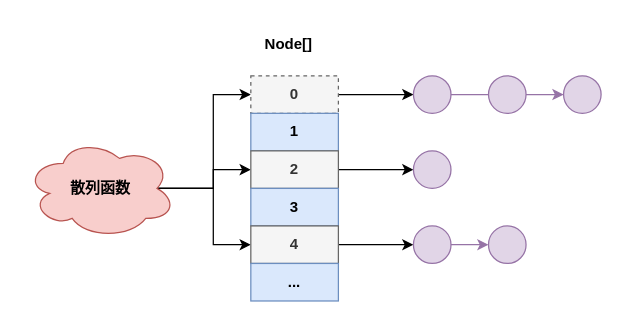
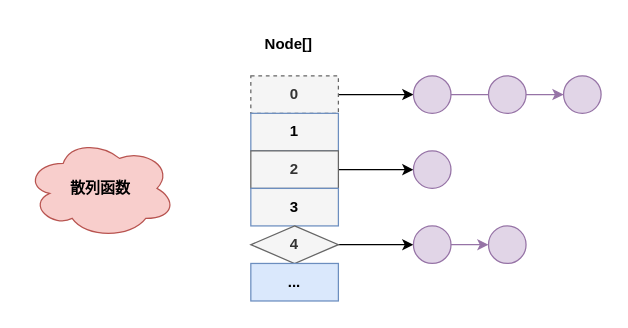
(213, 117) -> none
(294, 132) -> (294, 132)
(228, 169) -> none
(294, 207) -> (294, 207)
(213, 232) -> none
(294, 244) -> (294, 244)
